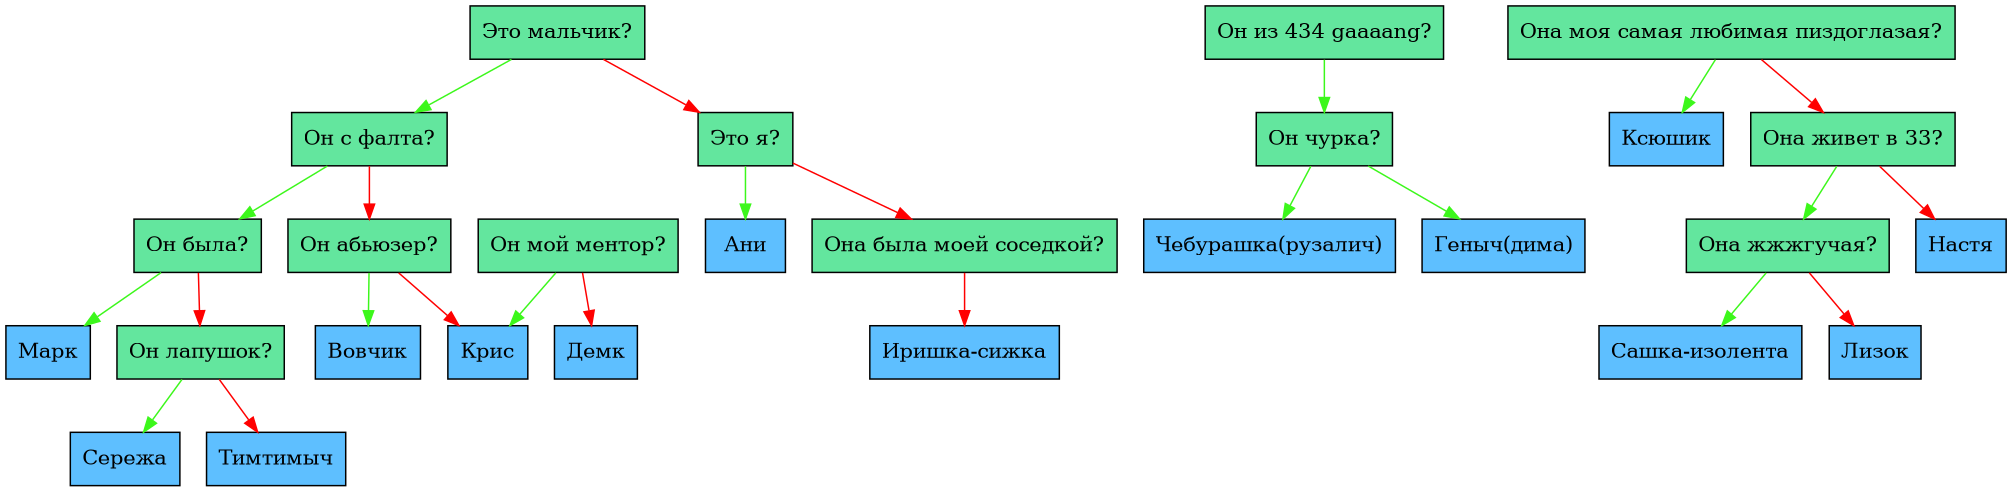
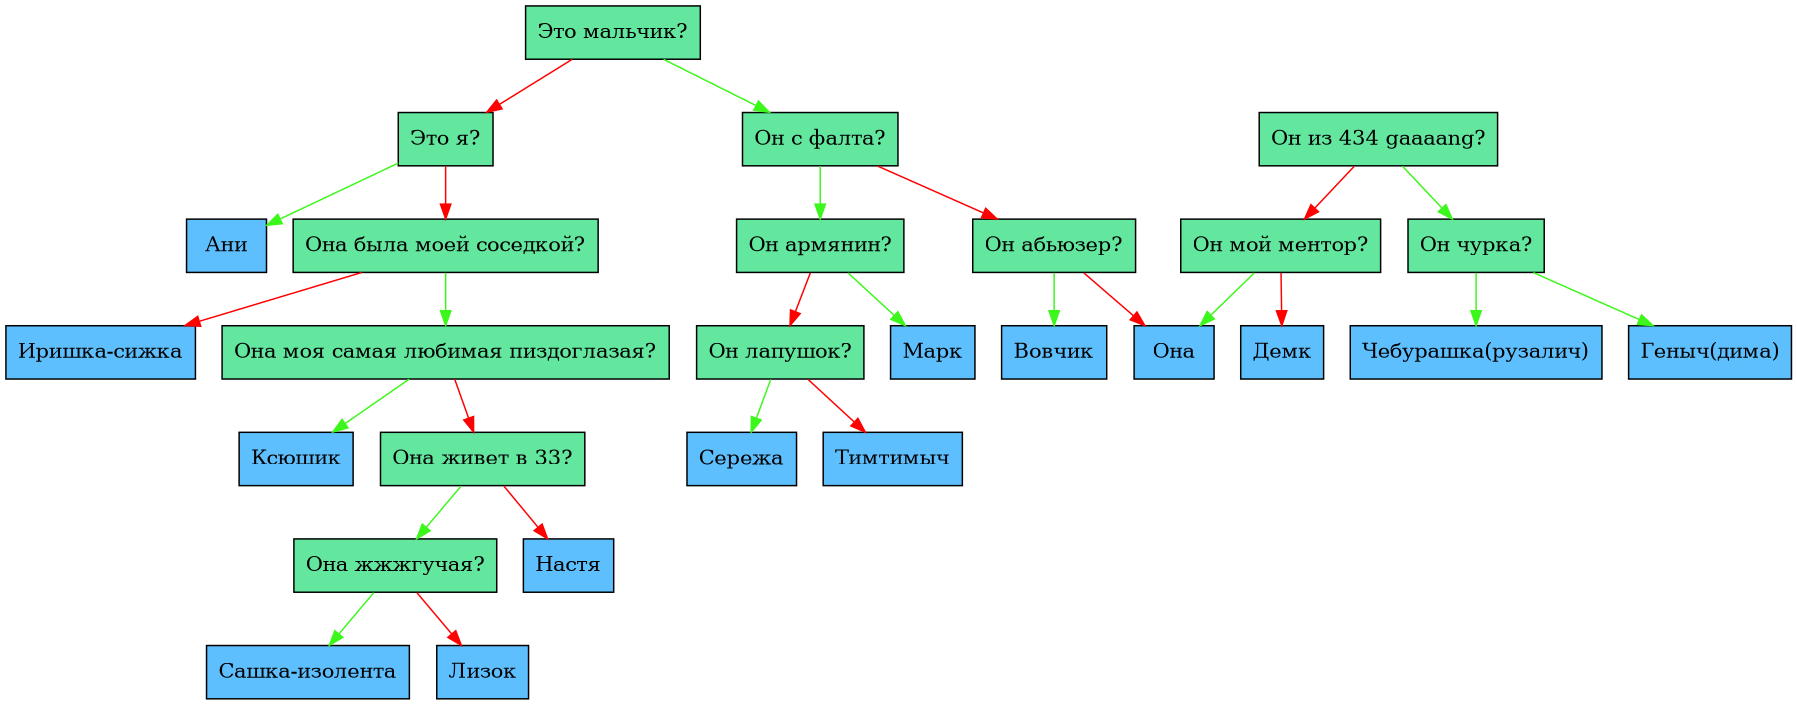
none -> (1335, 187)
(198, 246) -> (820, 246)
none -> (446, 292)
(488, 352) -> (1174, 352)
